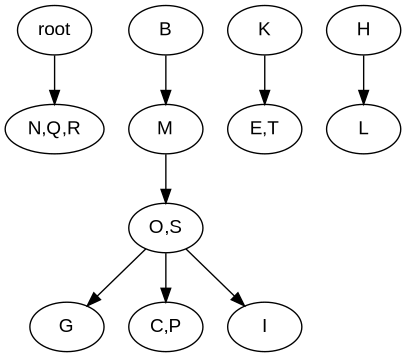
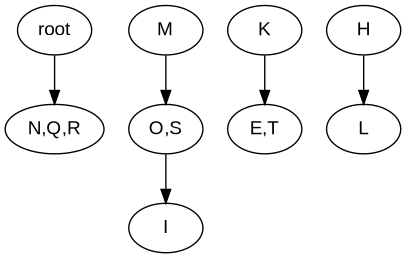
(166, 30) -> none
(67, 327) -> none
(166, 327) -> none
